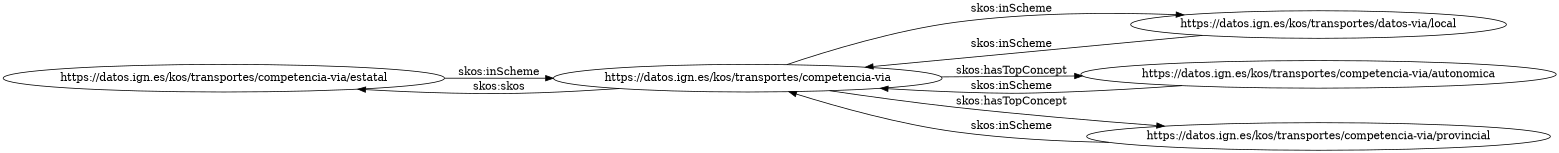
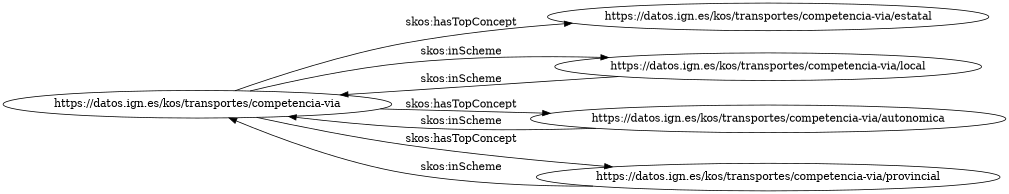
(1319, 25) -> (768, 67)
(495, 78) -> none
(499, 87) -> (461, 23)
